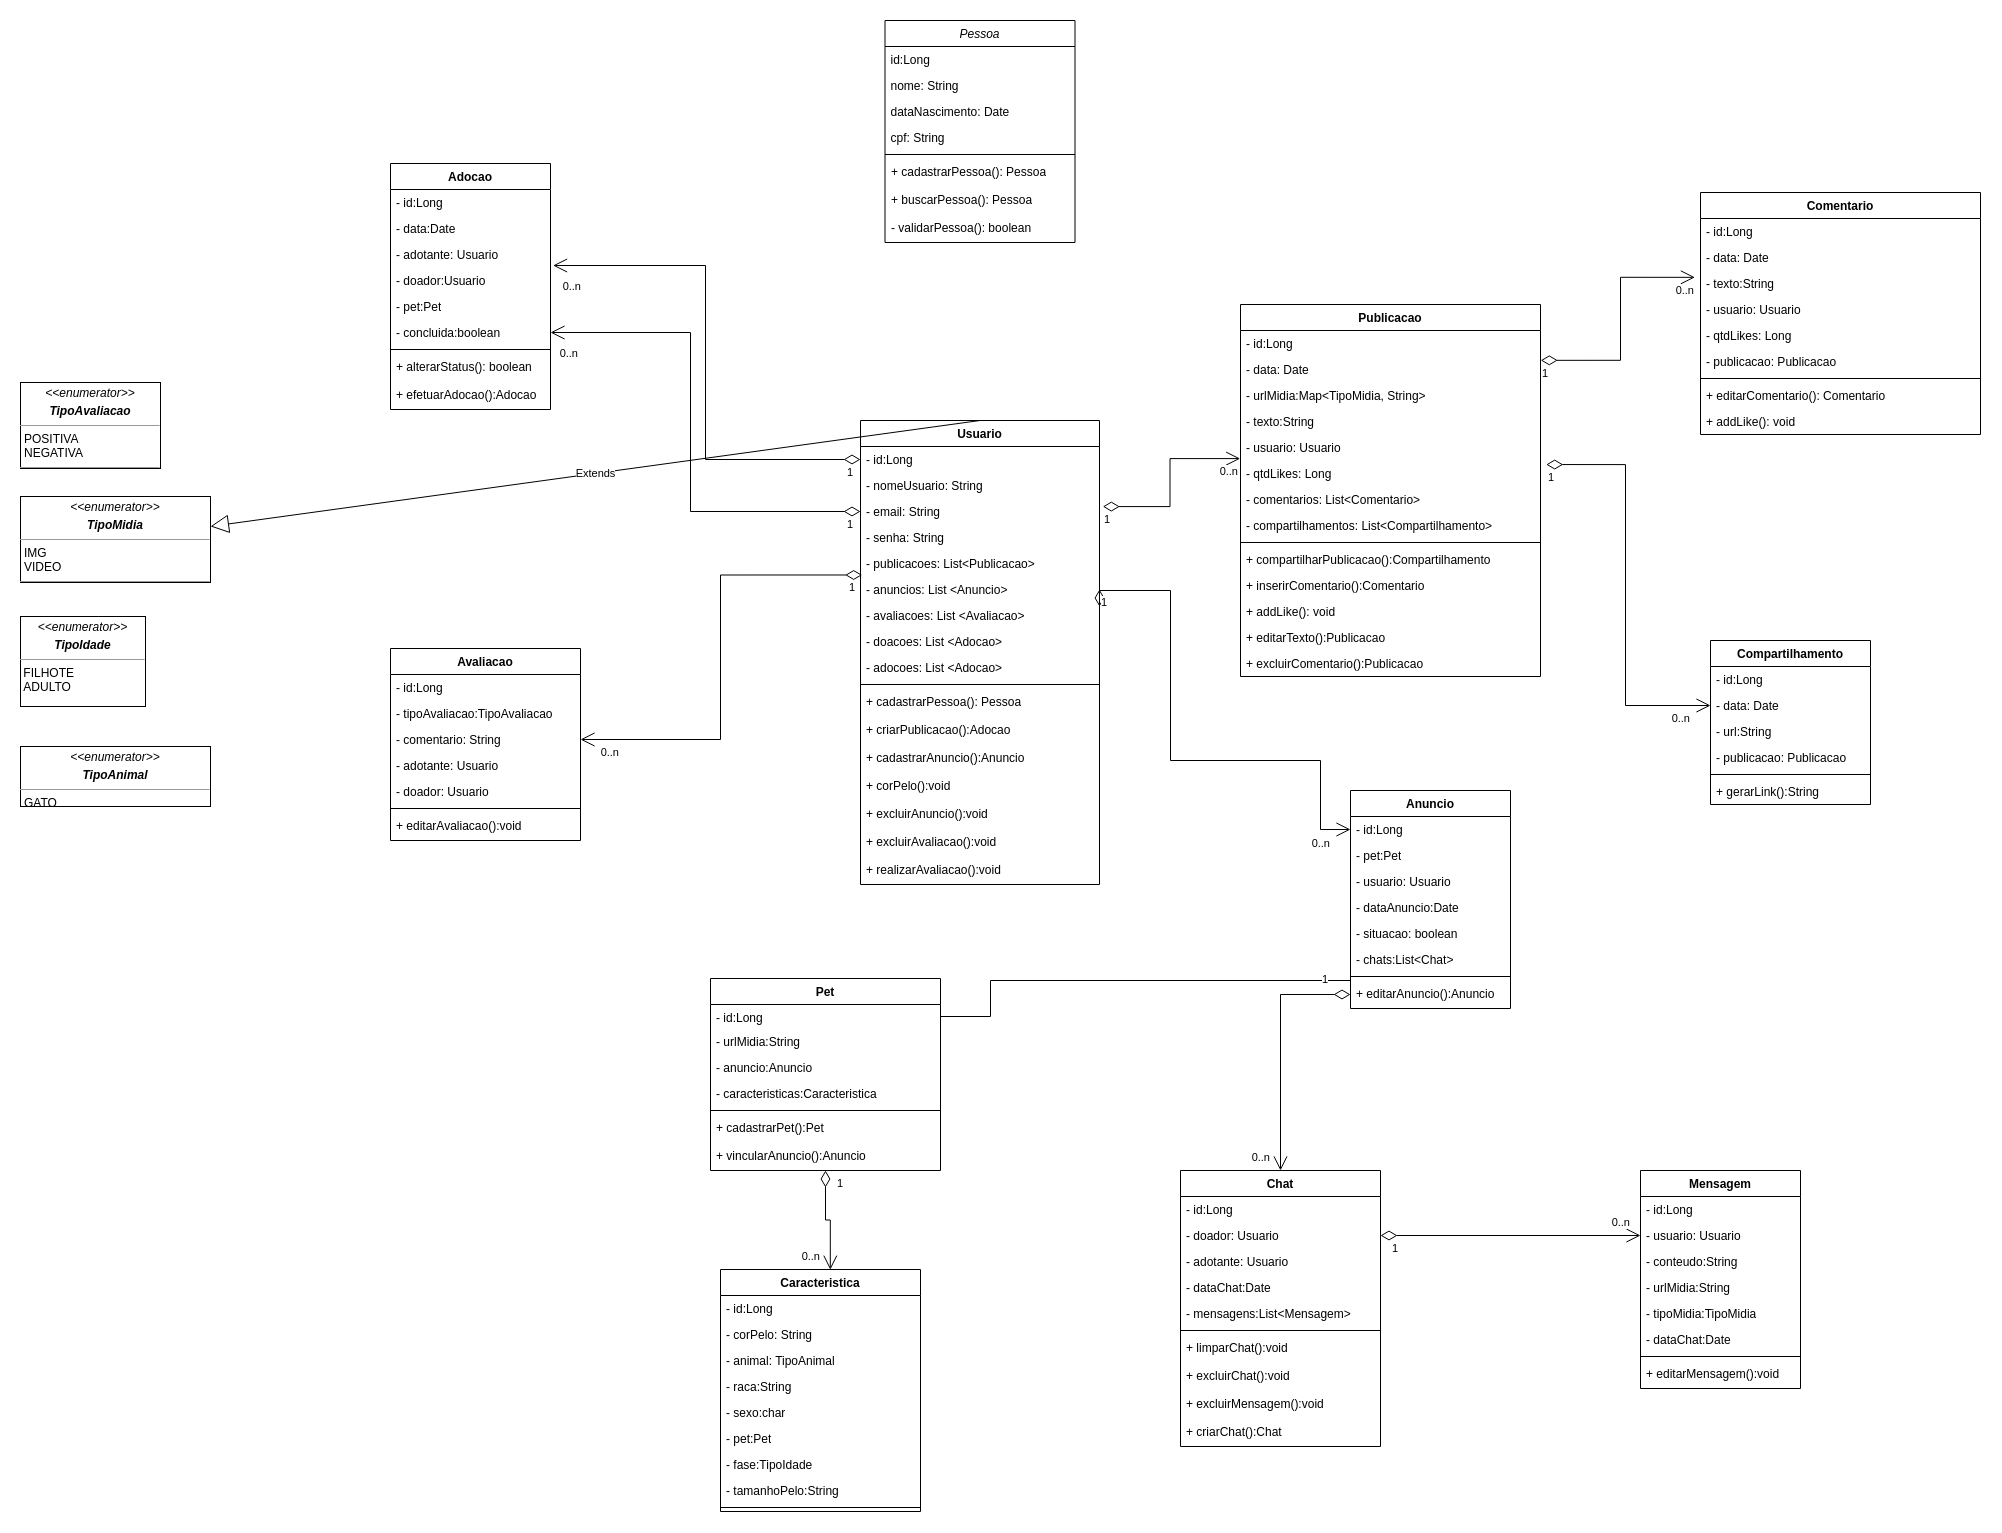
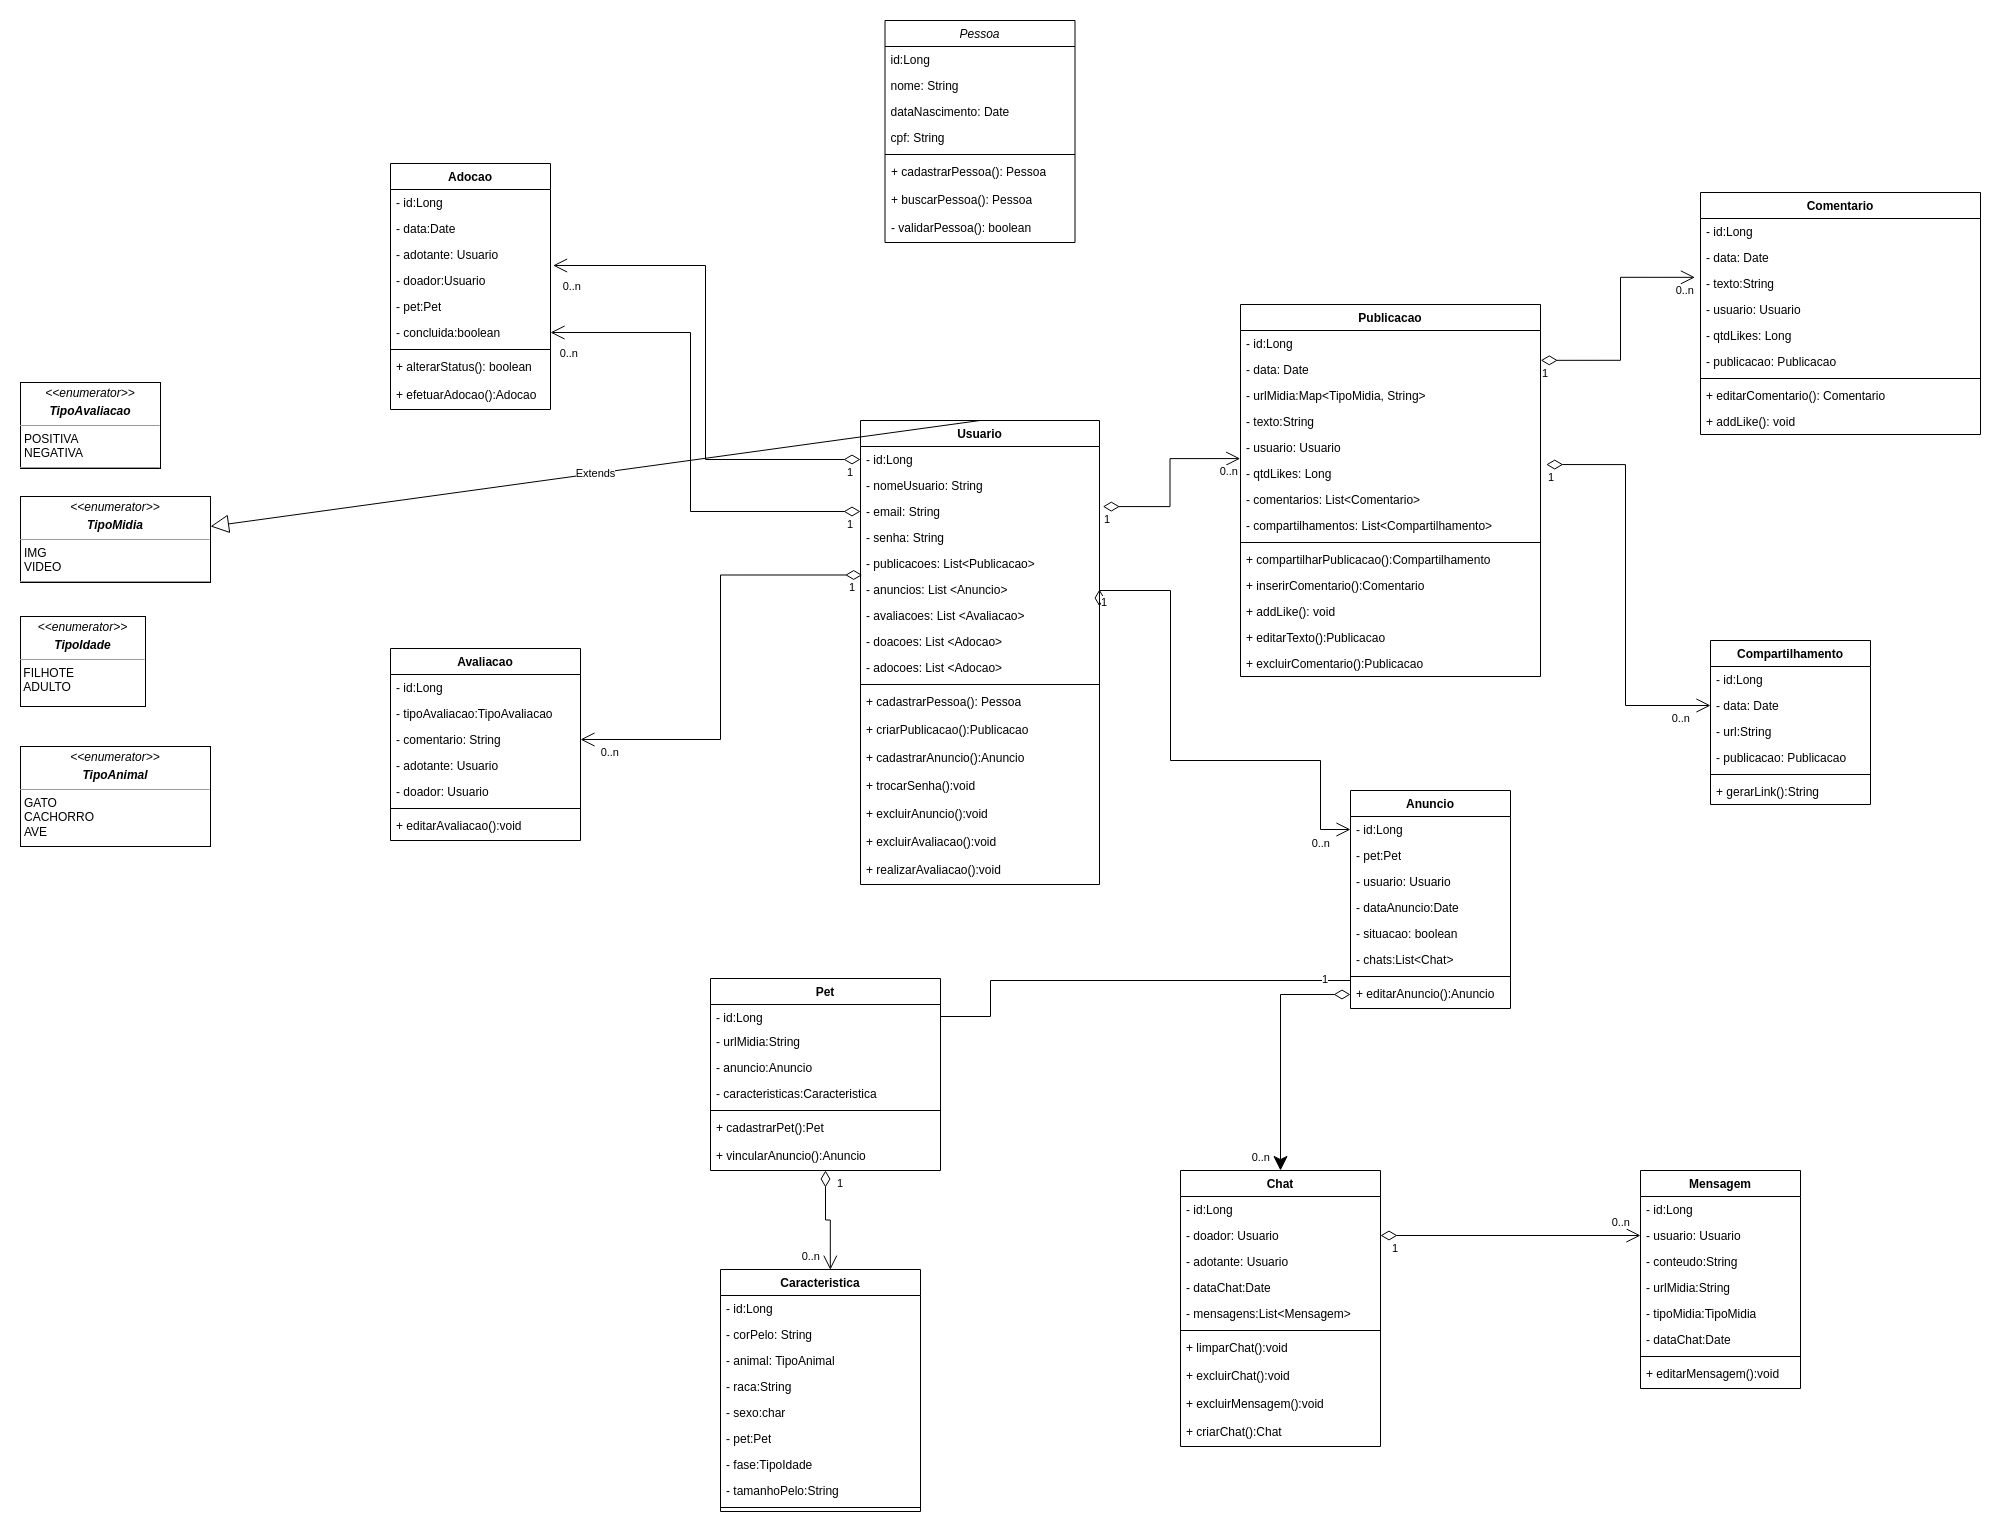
(946, 731) -> (956, 731)
(116, 777) -> (116, 797)
(914, 787) -> (929, 787)
(1281, 1161) -> (1281, 1158)
